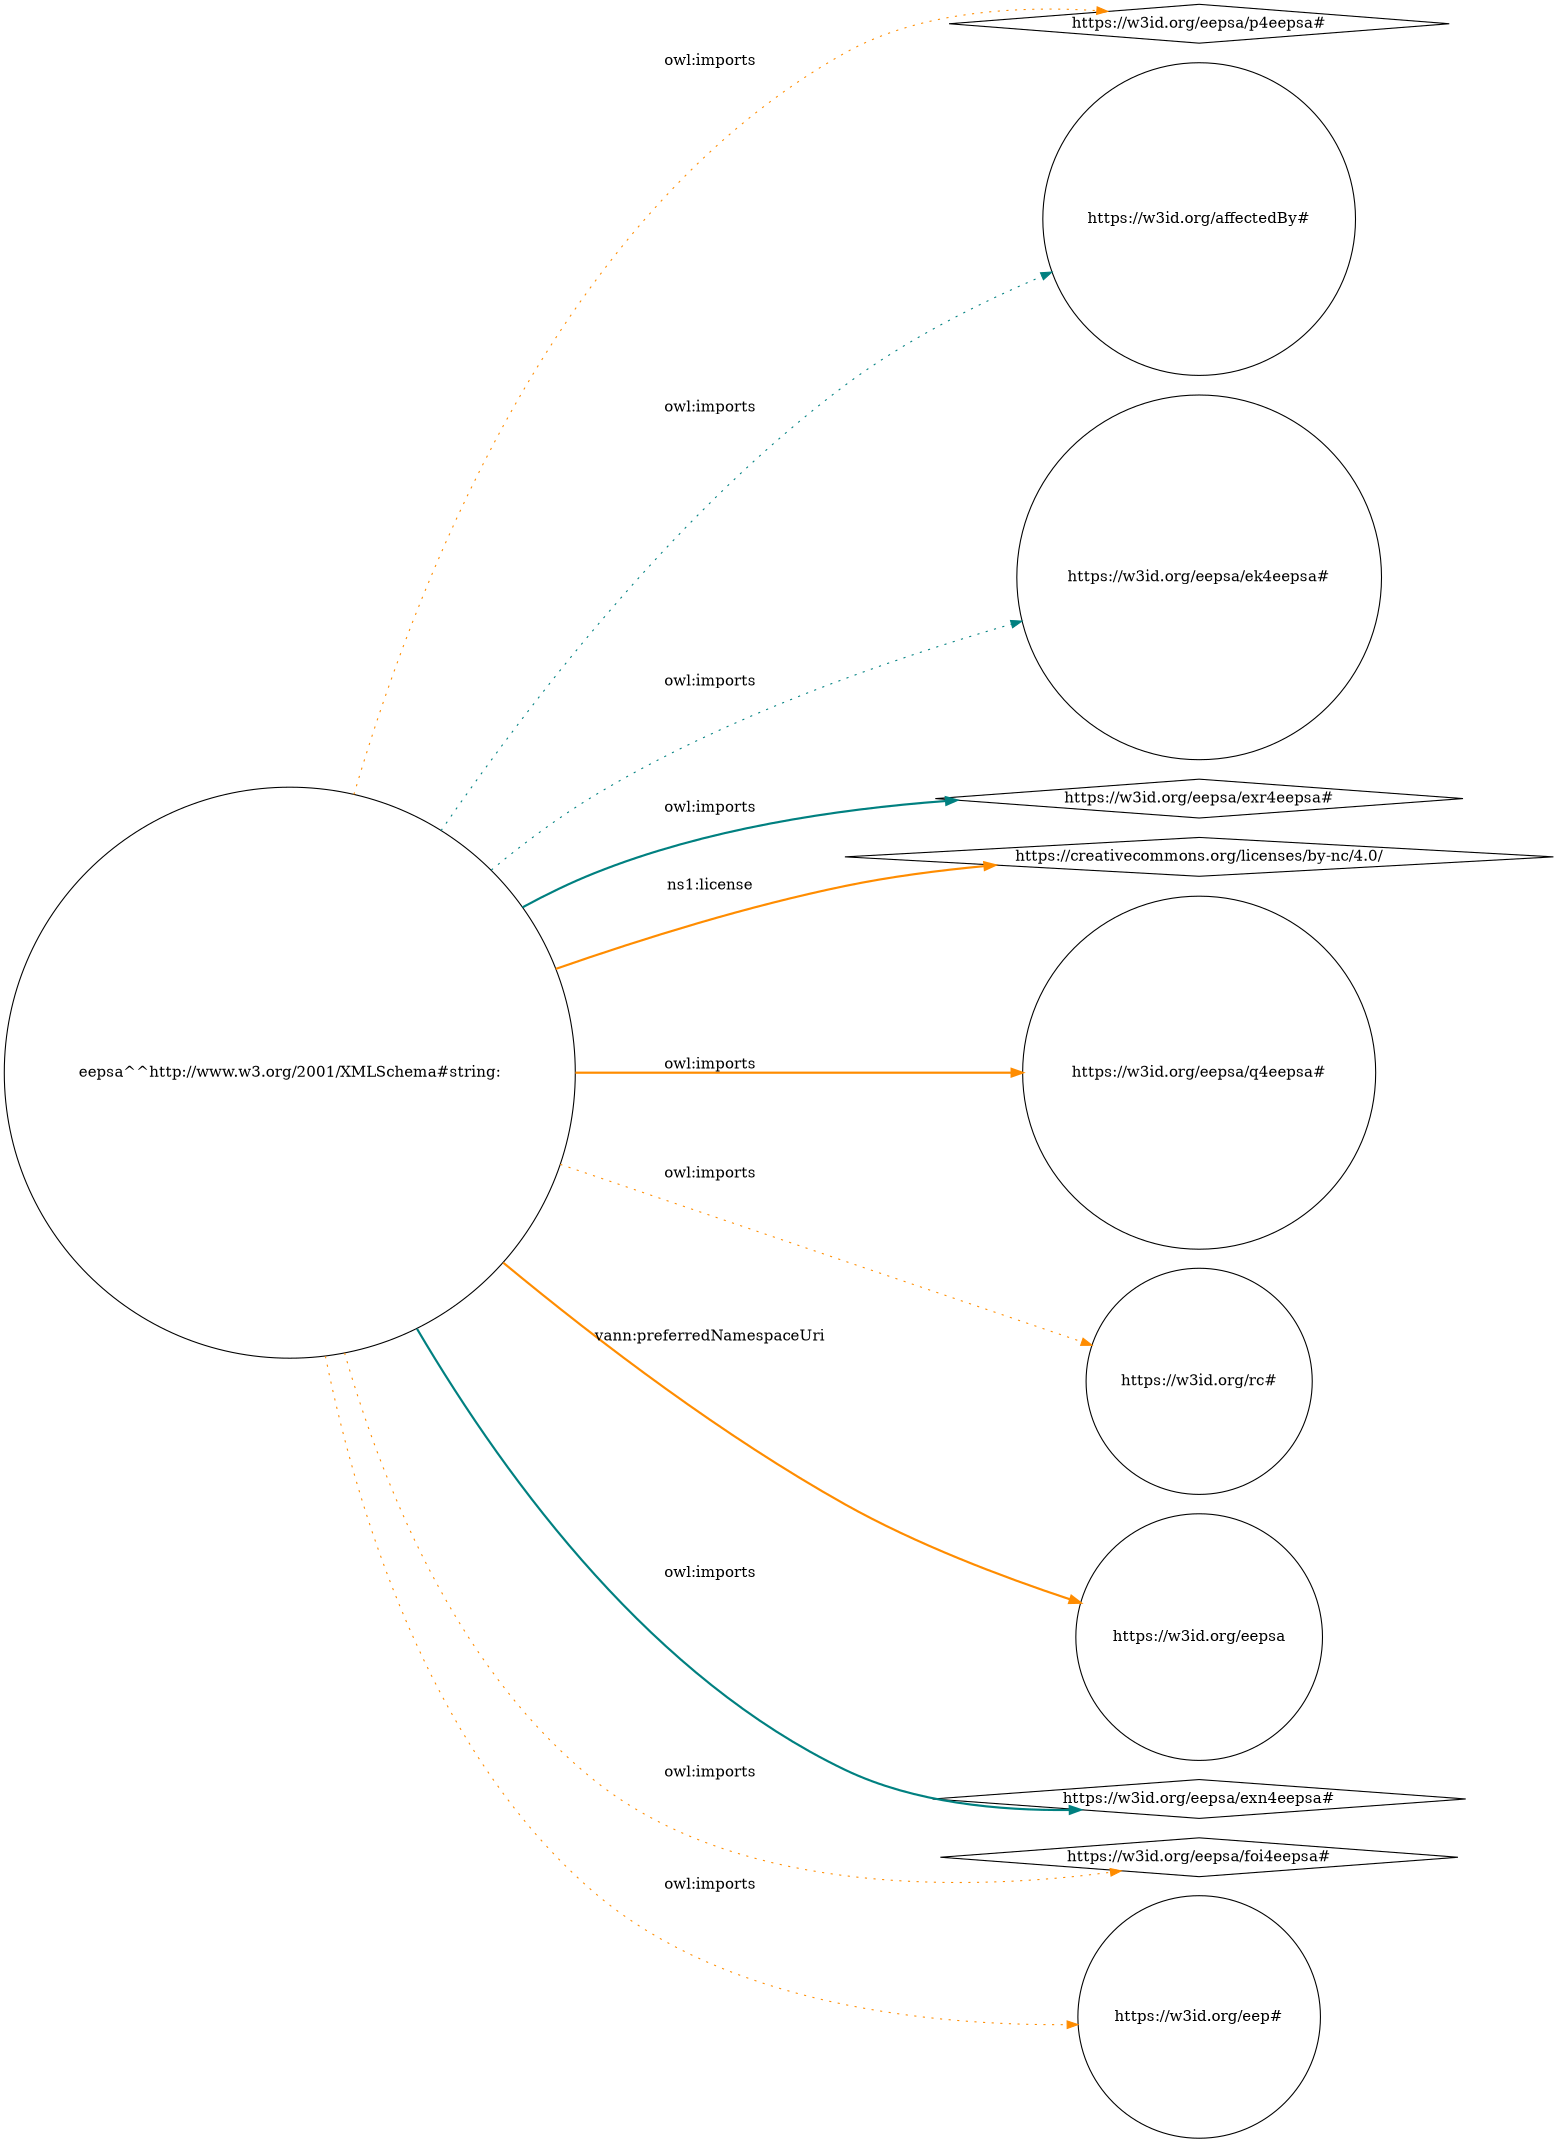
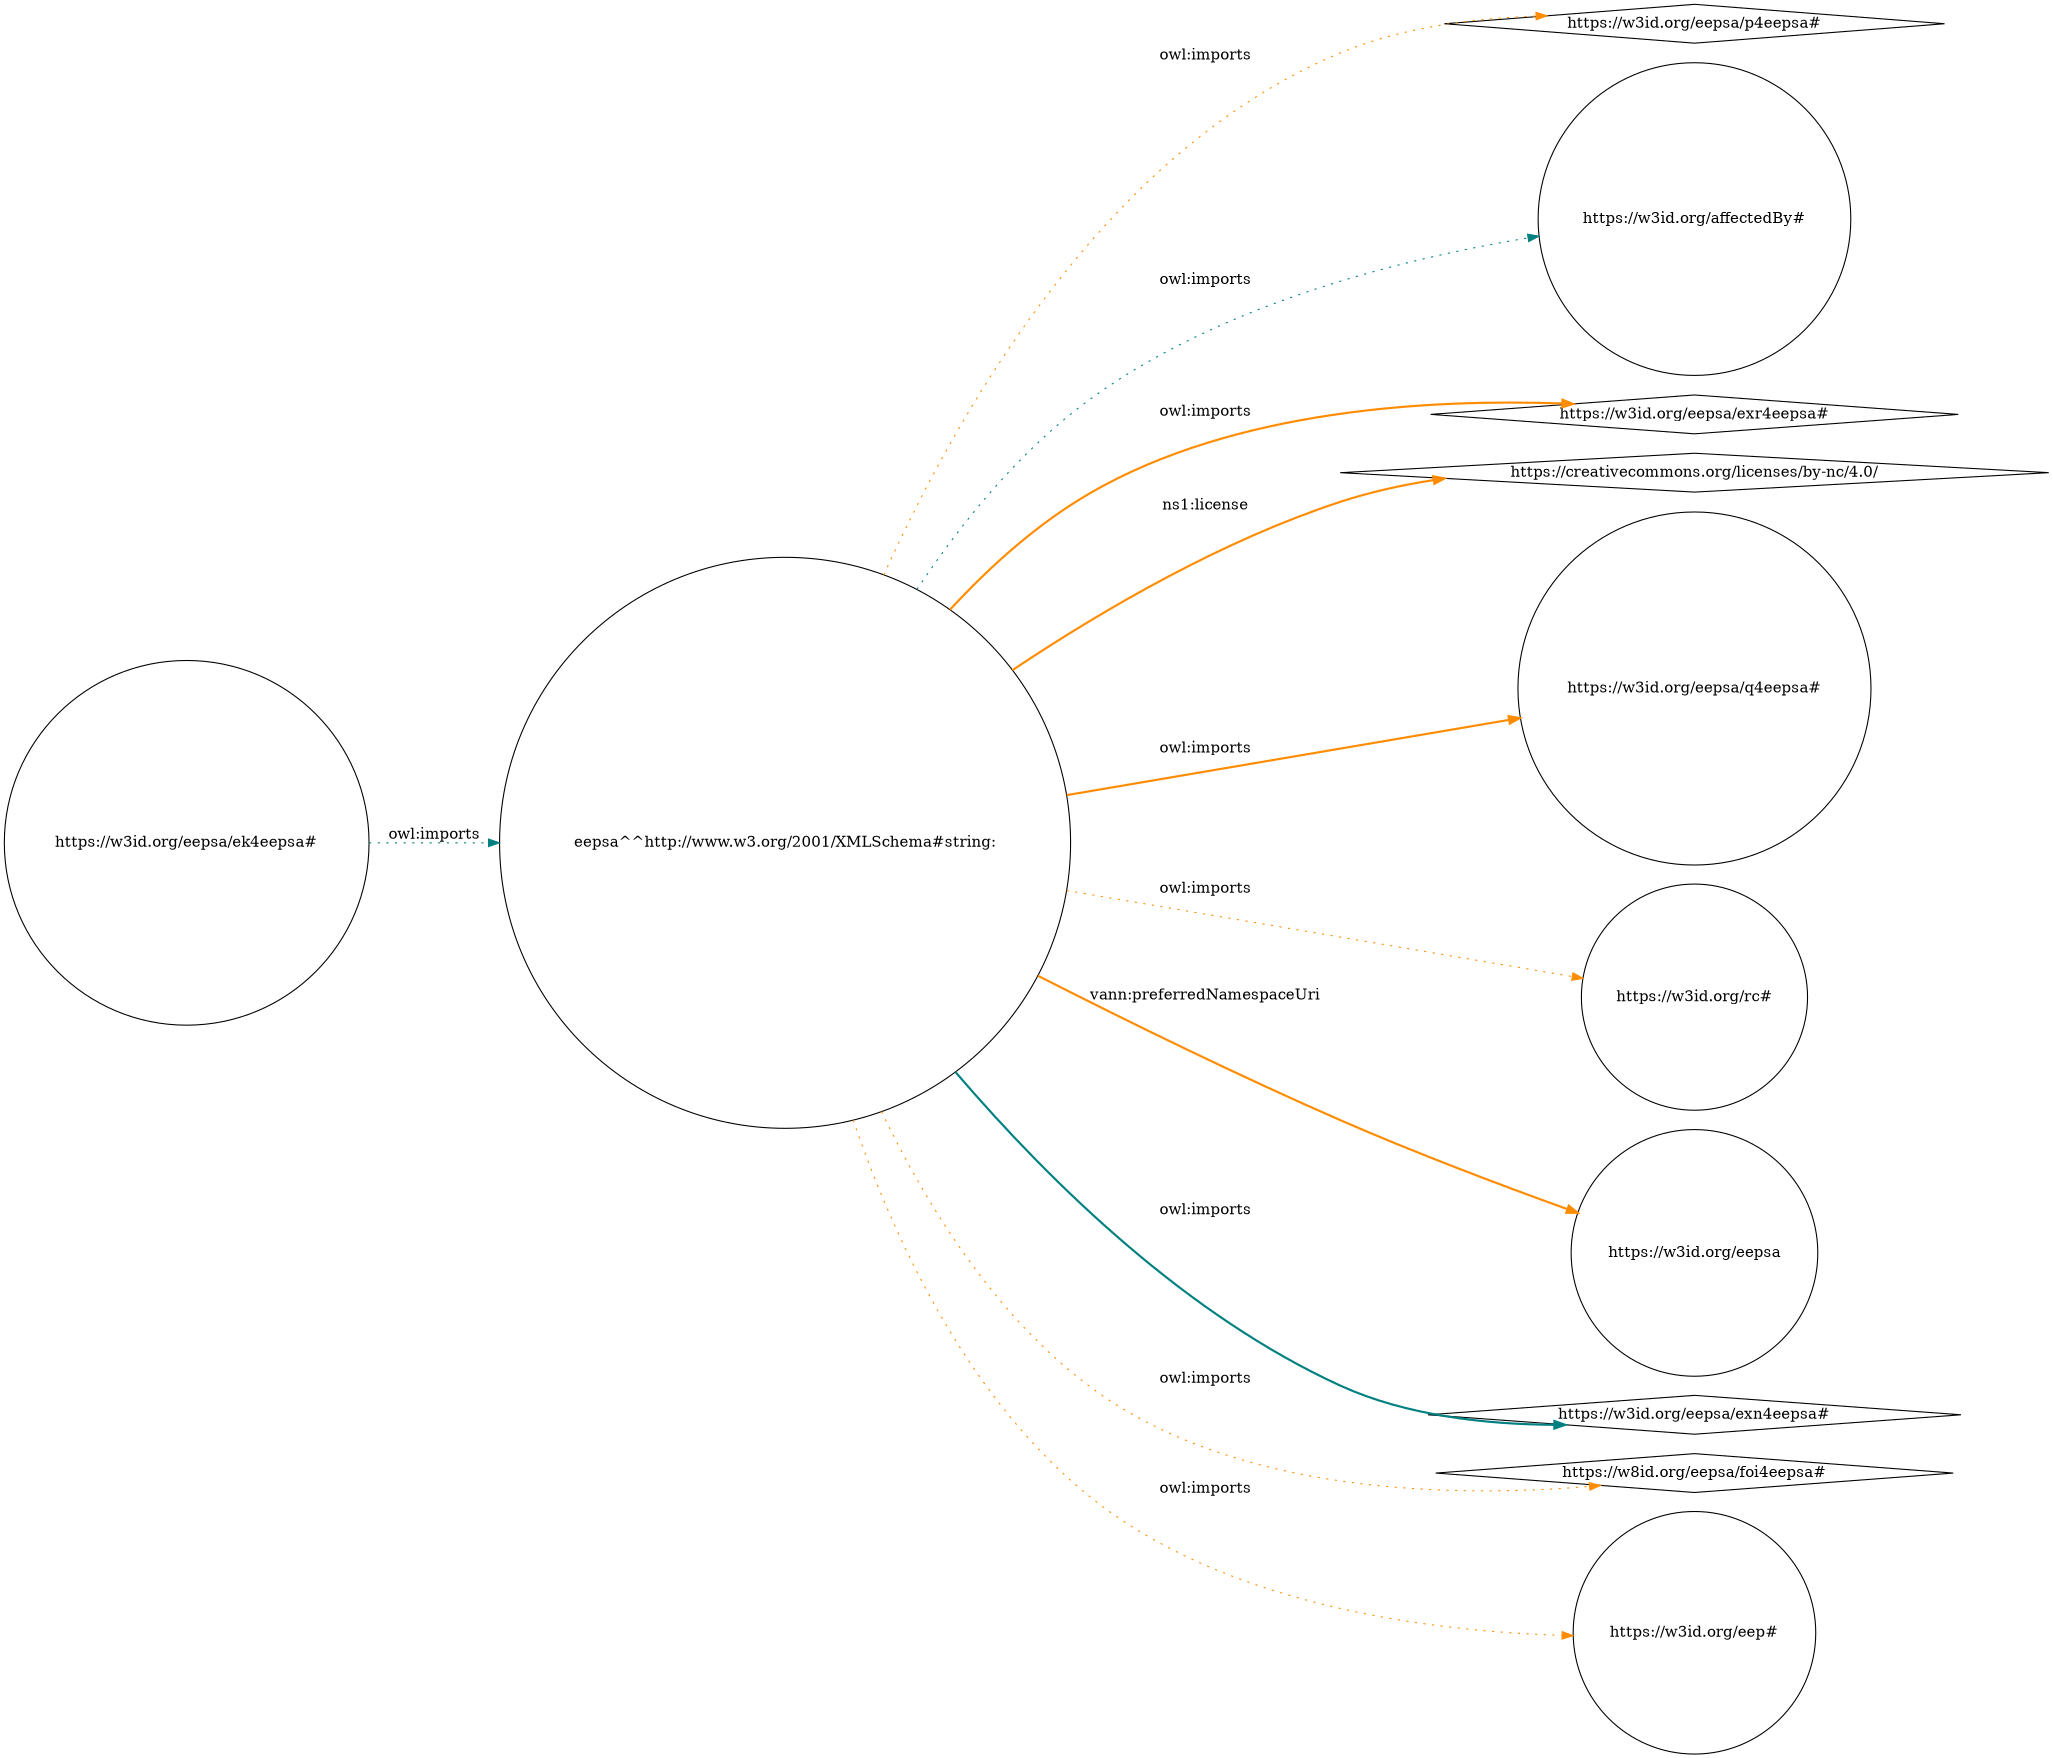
(739, 722) -> (429, 843)
(728, 832) -> (1230, 437)
(1199, 1857) -> (1695, 1473)
